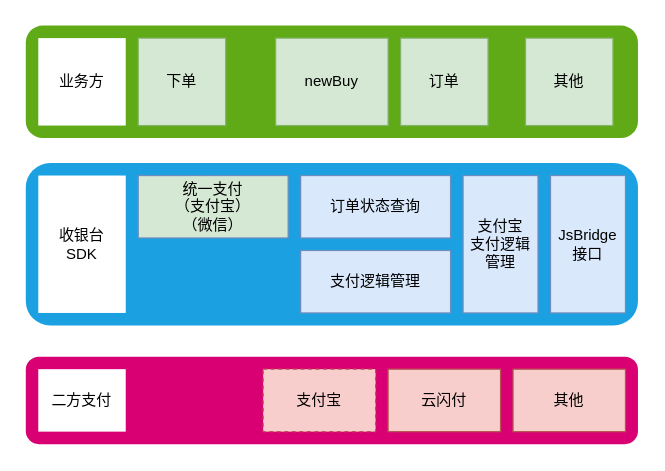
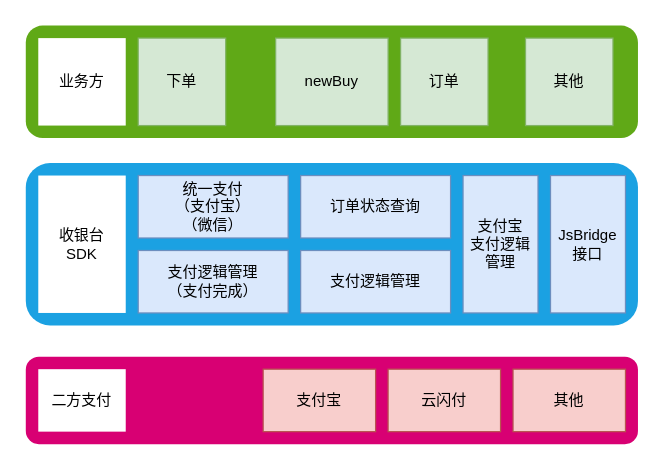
(213, 207) -> (213, 207)
none -> (213, 282)
(319, 401) -> (319, 401)
